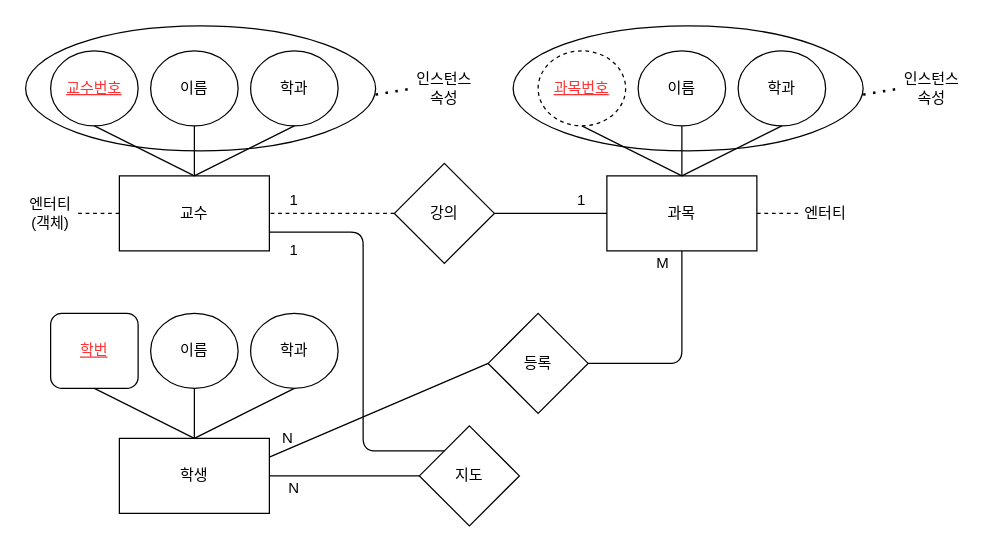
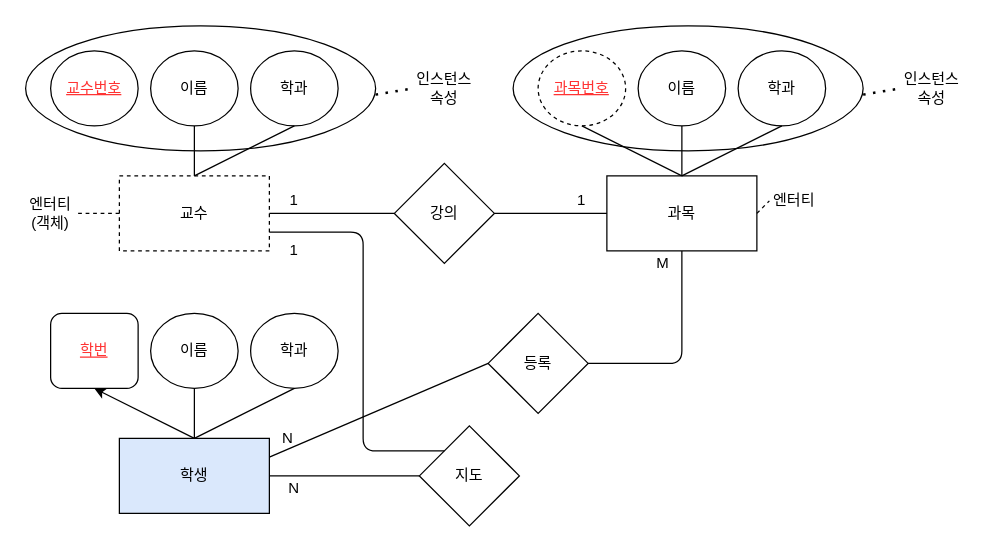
(143, 150) -> none
(194, 213) -> (194, 213)
(331, 213) -> (331, 213)
(826, 213) -> (794, 201)
(100, 391) -> (103, 393)
(194, 476) -> (194, 476)
